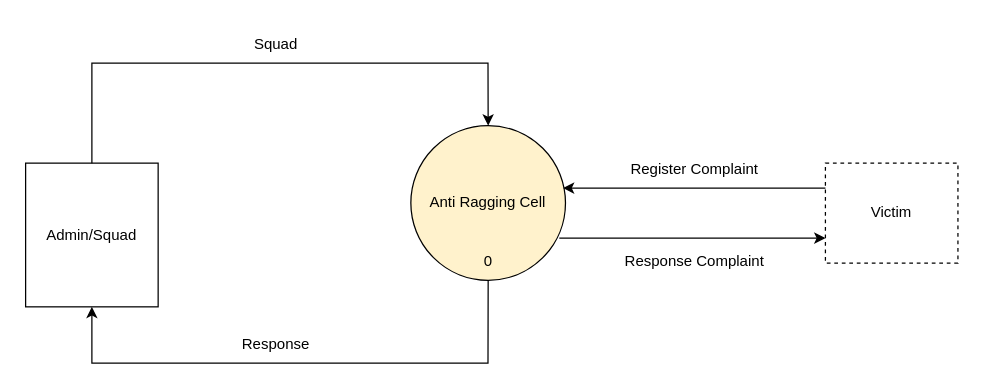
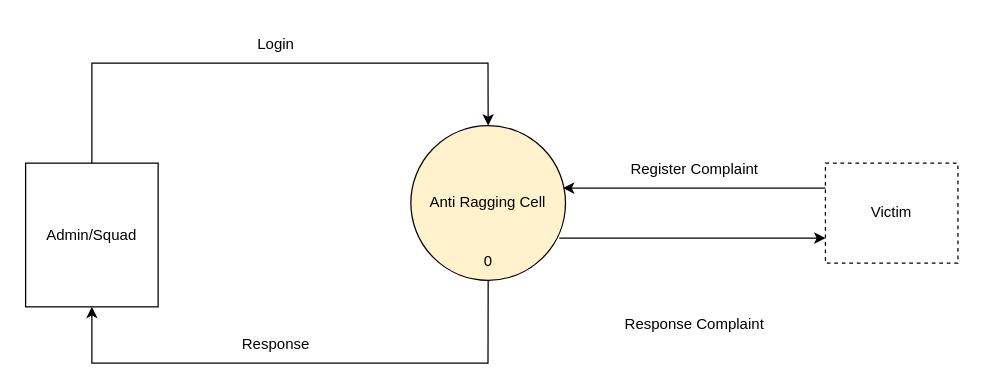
(276, 44) -> (276, 44)
(694, 262) -> (694, 324)
